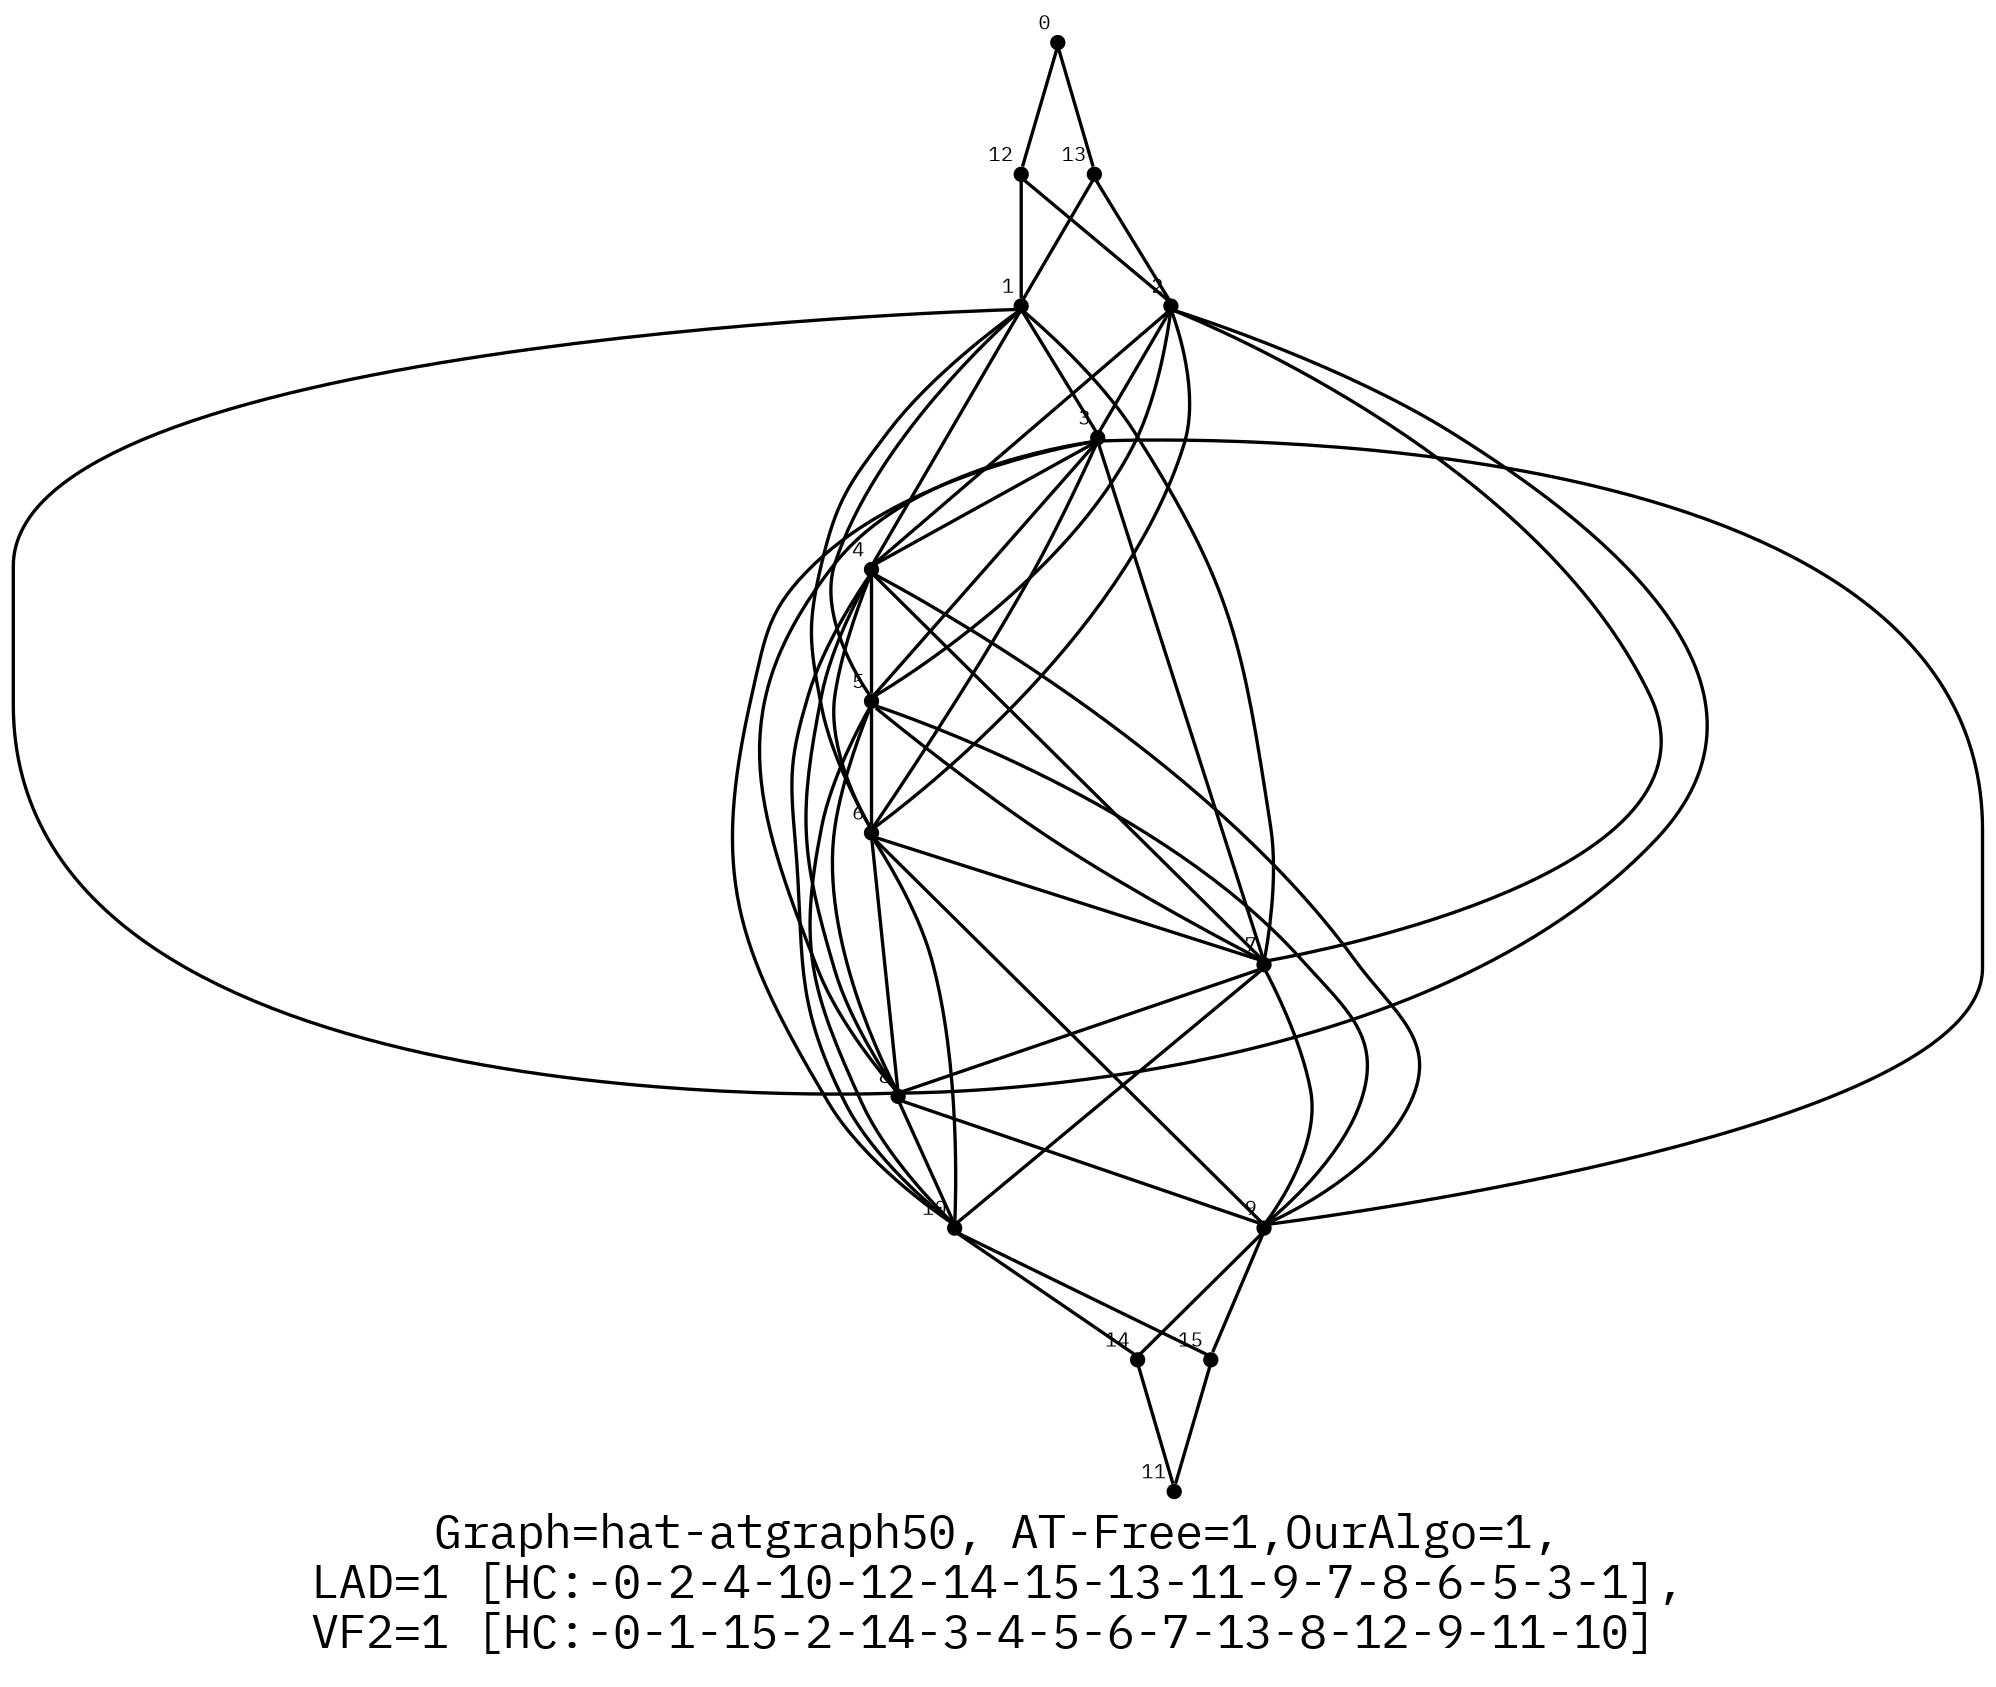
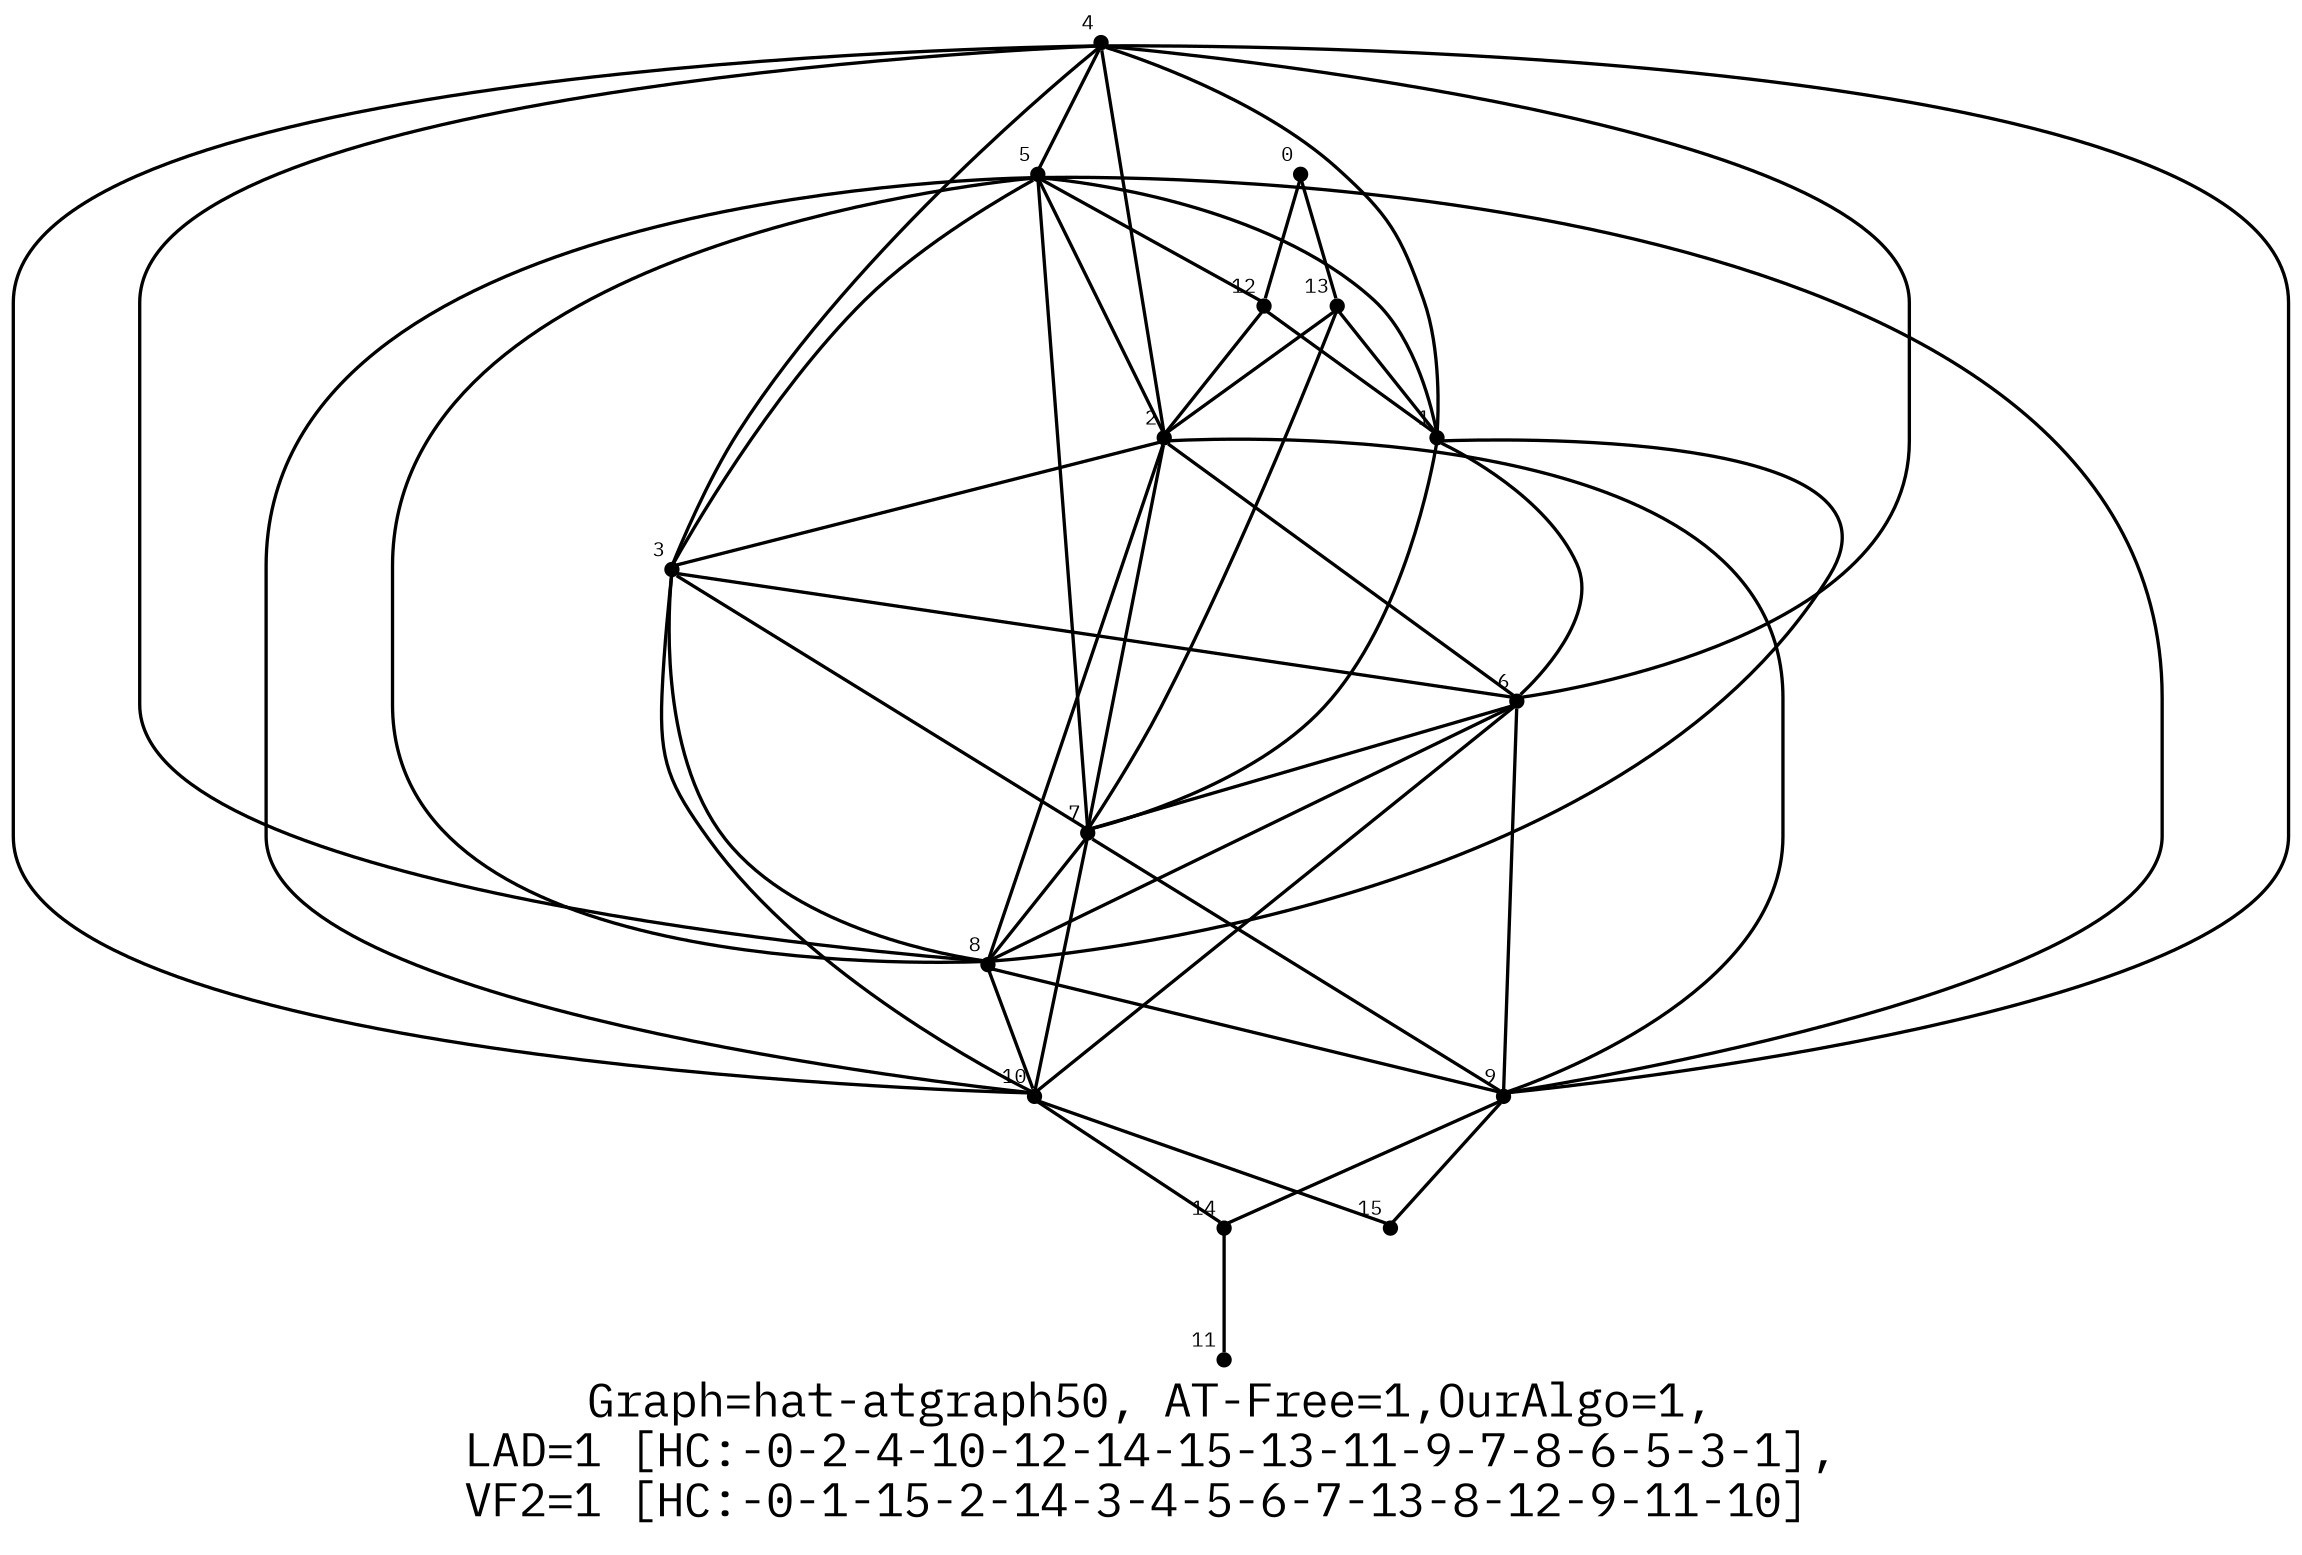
(1060, 372) -> none
(1058, 758) -> (1225, 575)
(872, 766) -> (1156, 243)
(1966, 767) -> (1758, 604)
(1193, 1425) -> none
